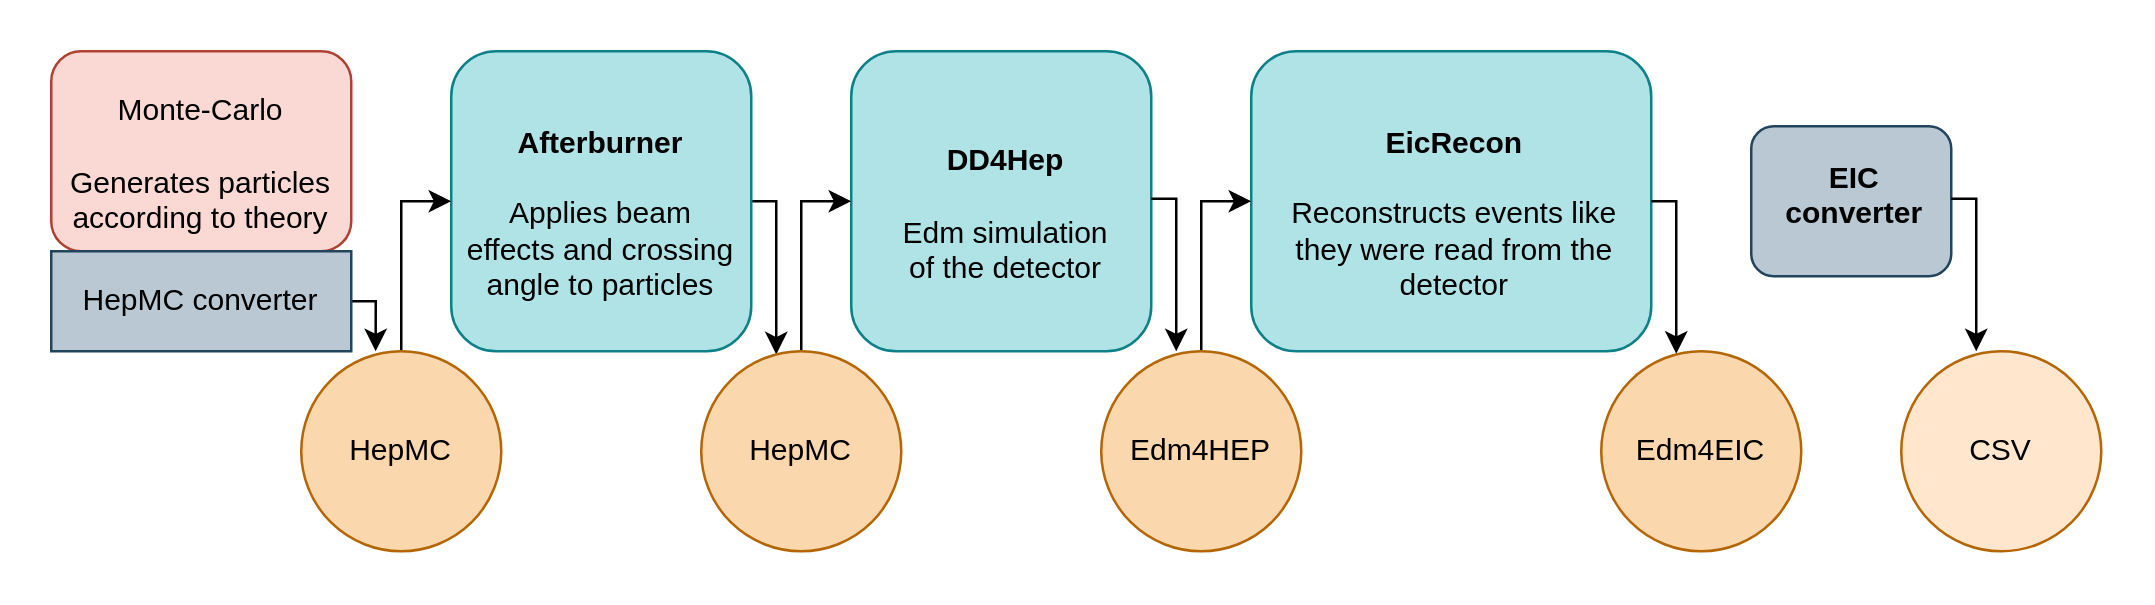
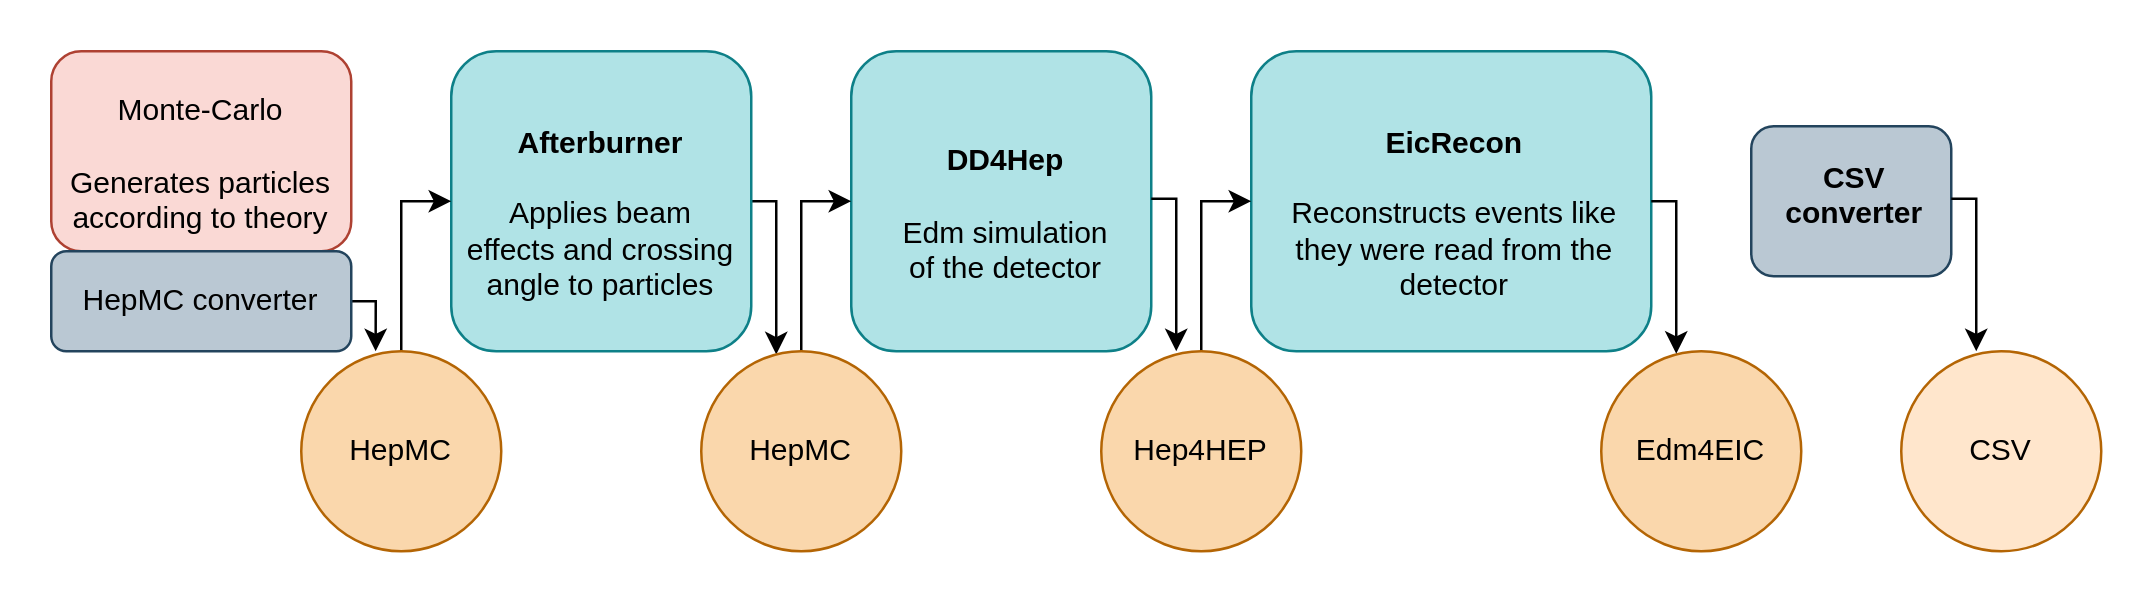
(1855, 214) -> (1855, 214)
(201, 301) -> (201, 301)
(1201, 451) -> (1201, 451)
